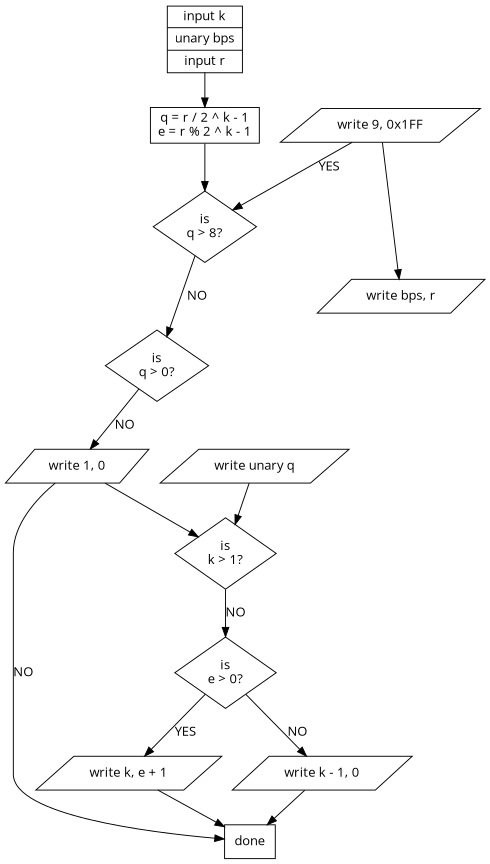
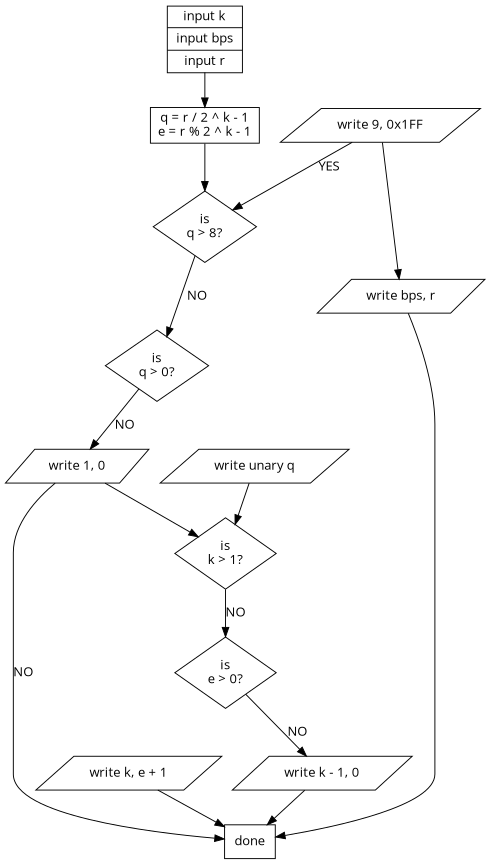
(205, 38) -> (205, 38)
none -> (435, 626)
(178, 722) -> none
